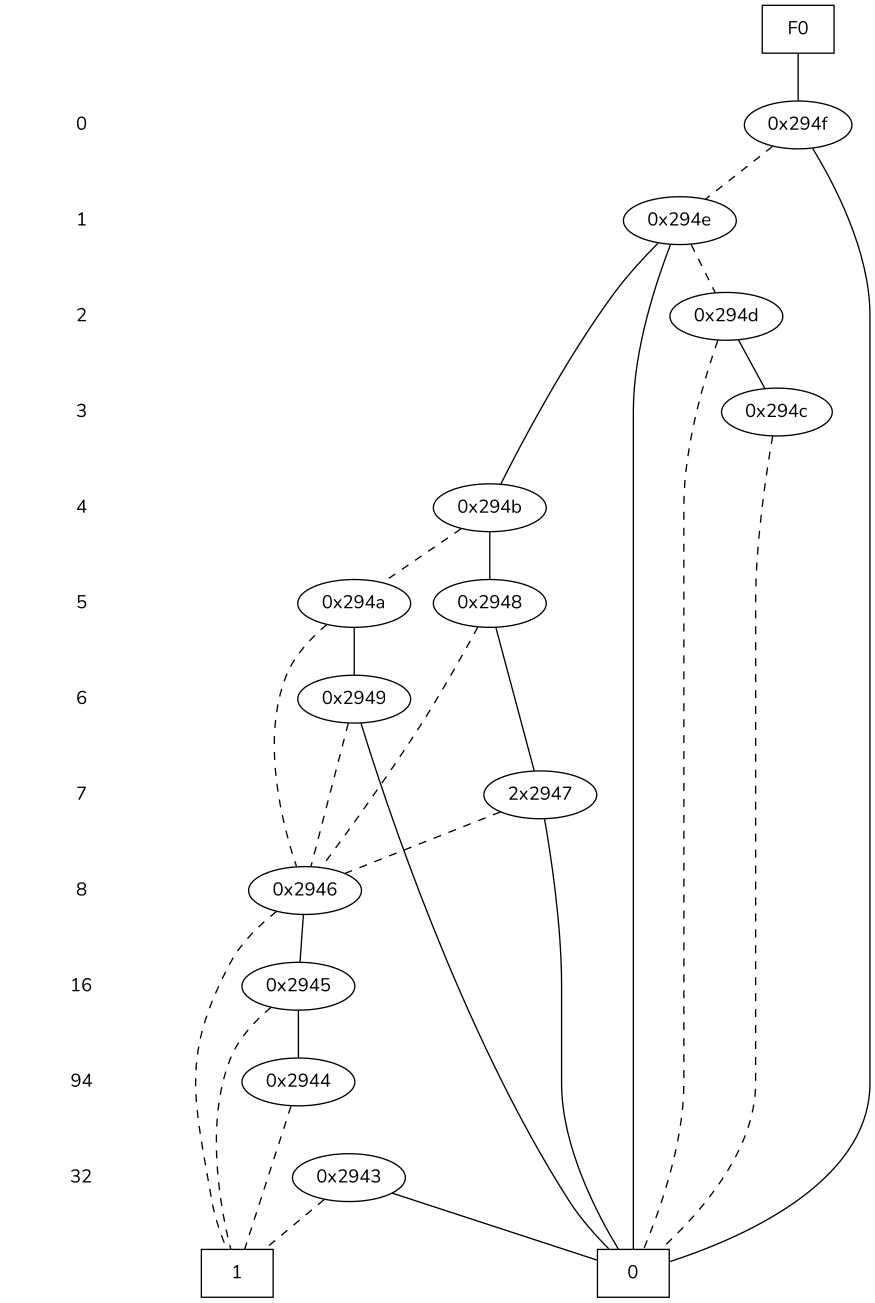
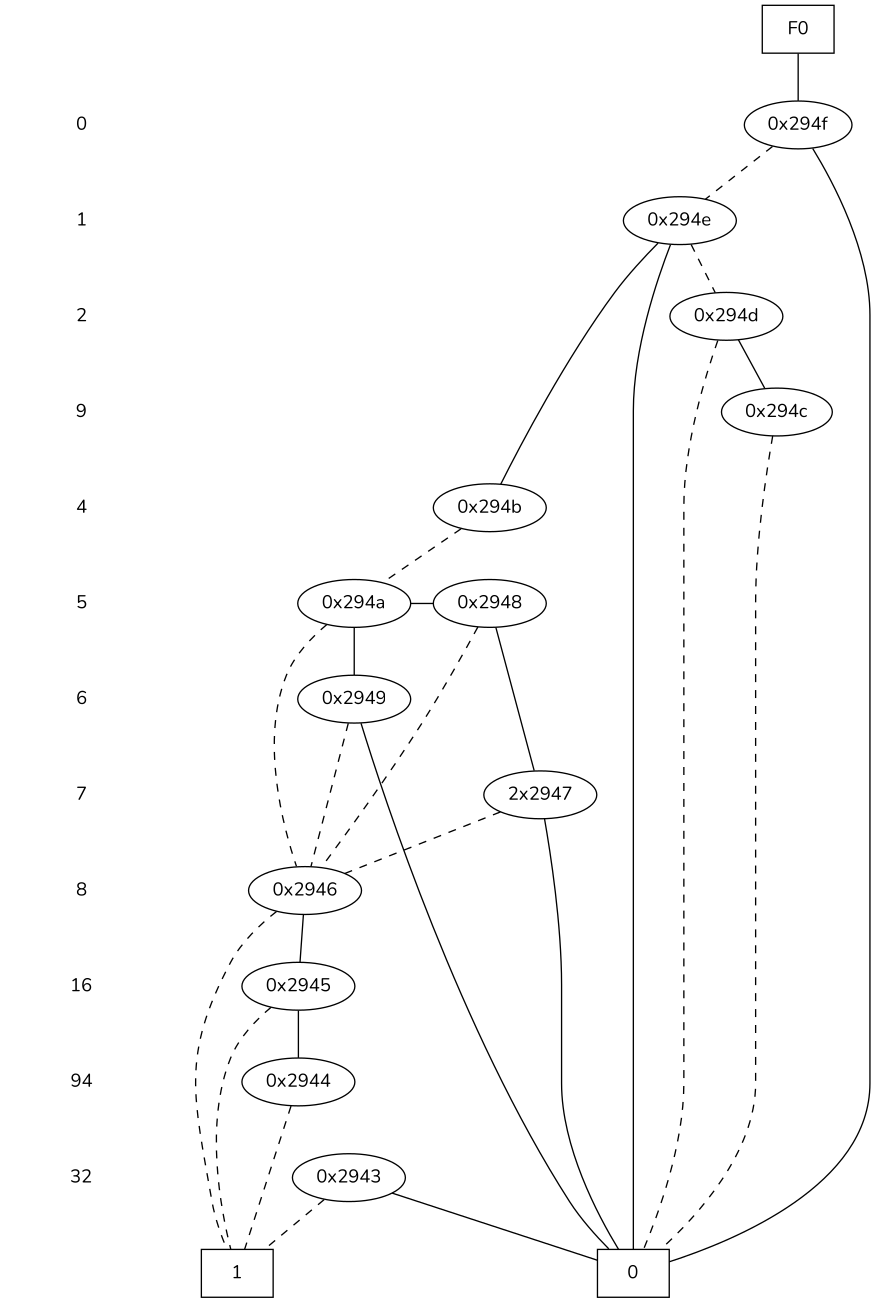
(82, 412) -> (82, 412)
(490, 556) -> (422, 603)
